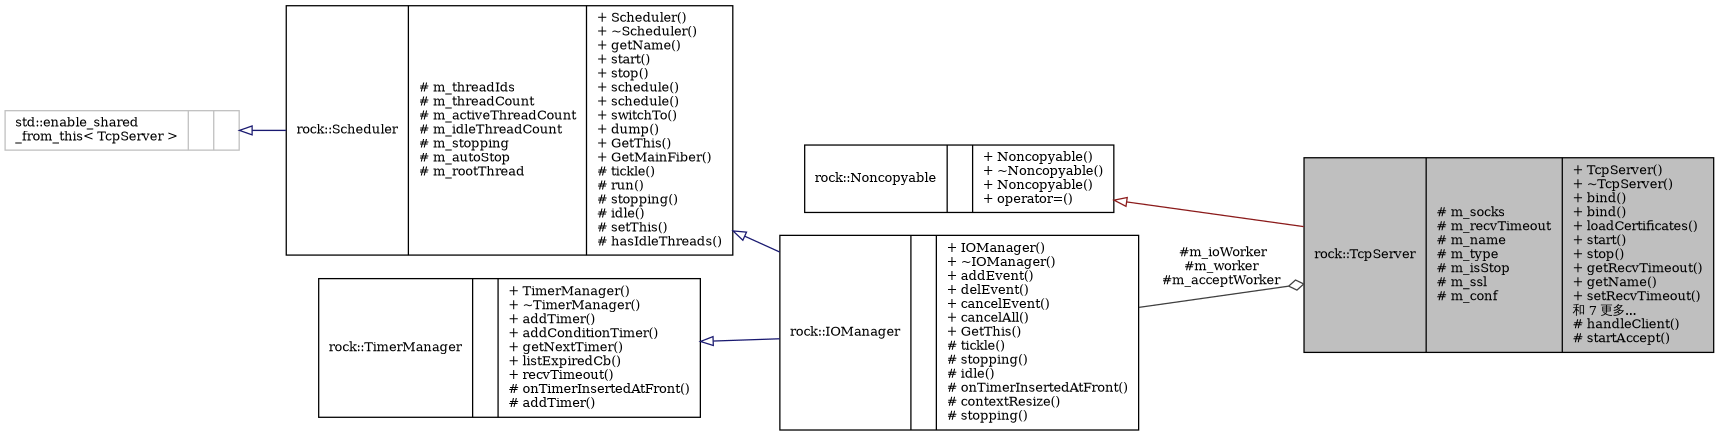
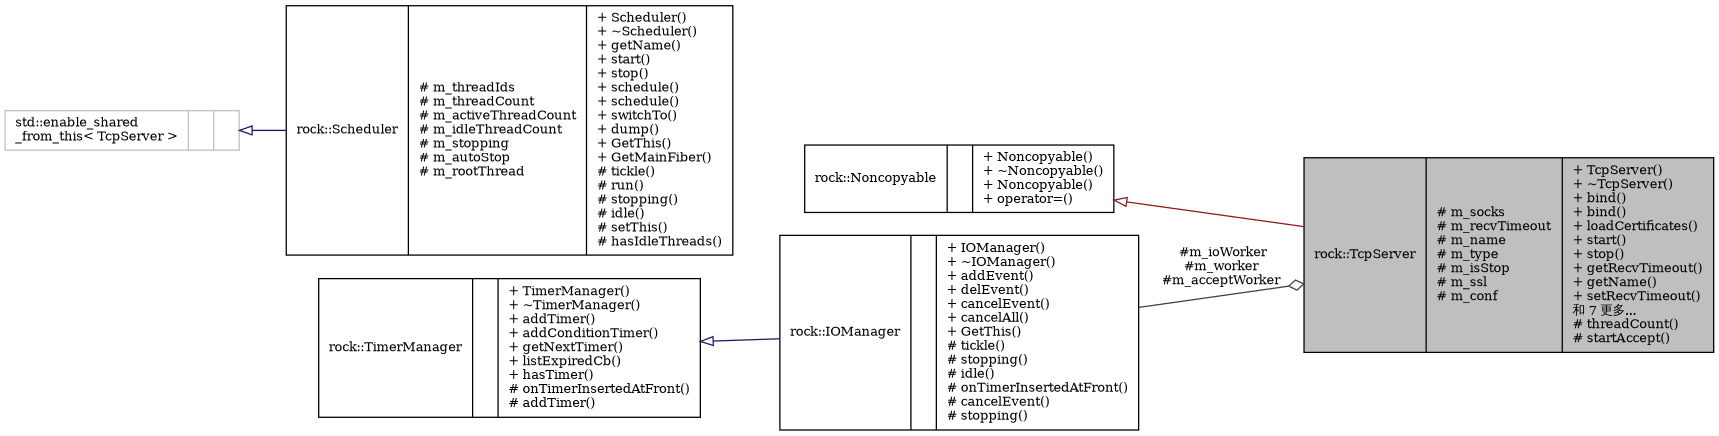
(762, 244) -> none
(1627, 324) -> (1626, 324)
(561, 375) -> (551, 375)
(1004, 402) -> (999, 402)
